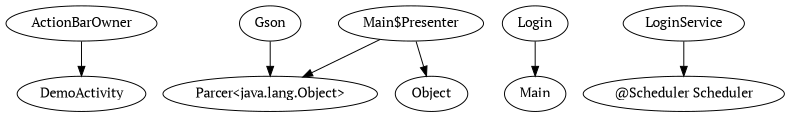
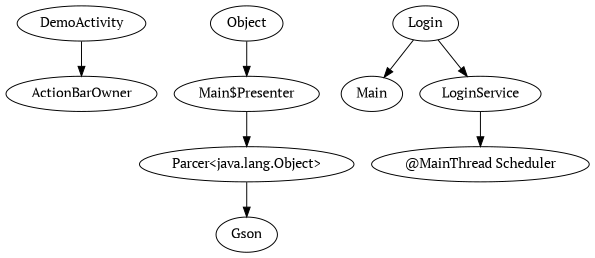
(81, 54) -> (81, 54)
(270, 54) -> (247, 195)
(420, 54) -> (247, 54)
none -> (450, 54)
(684, 94) -> (480, 164)
